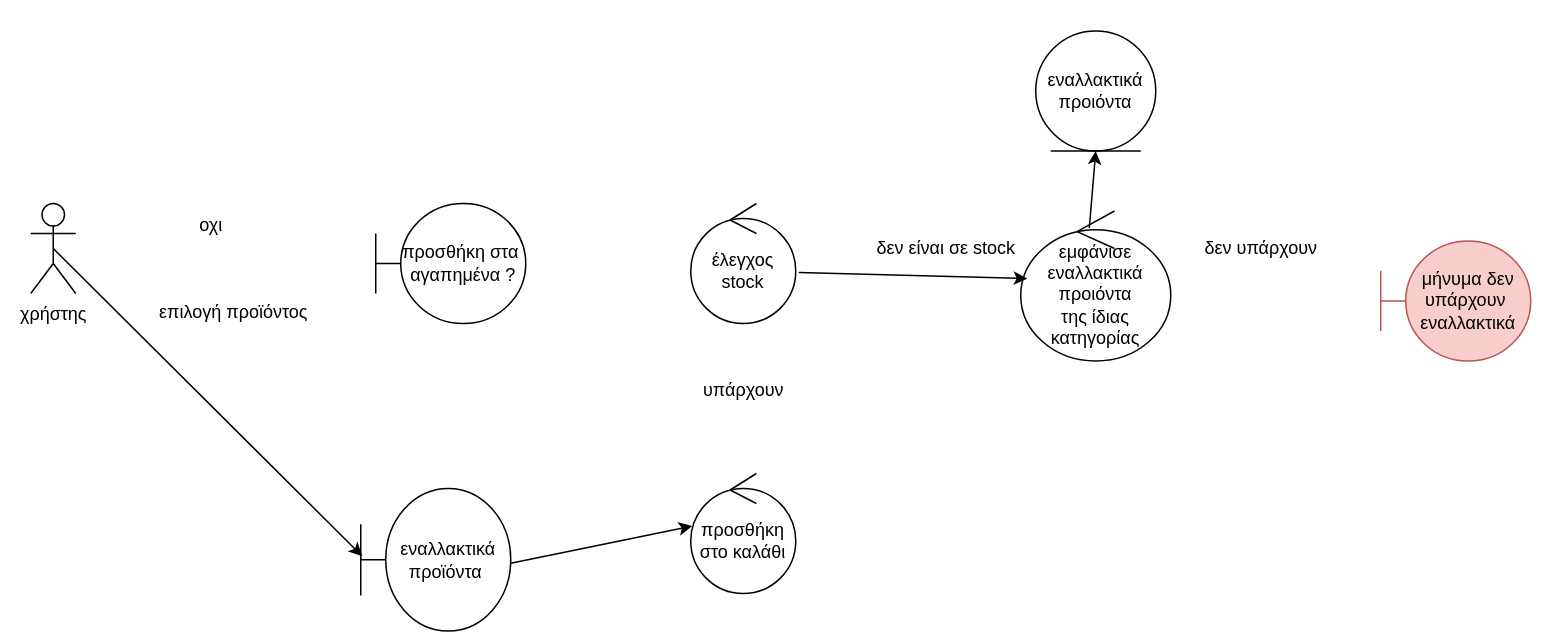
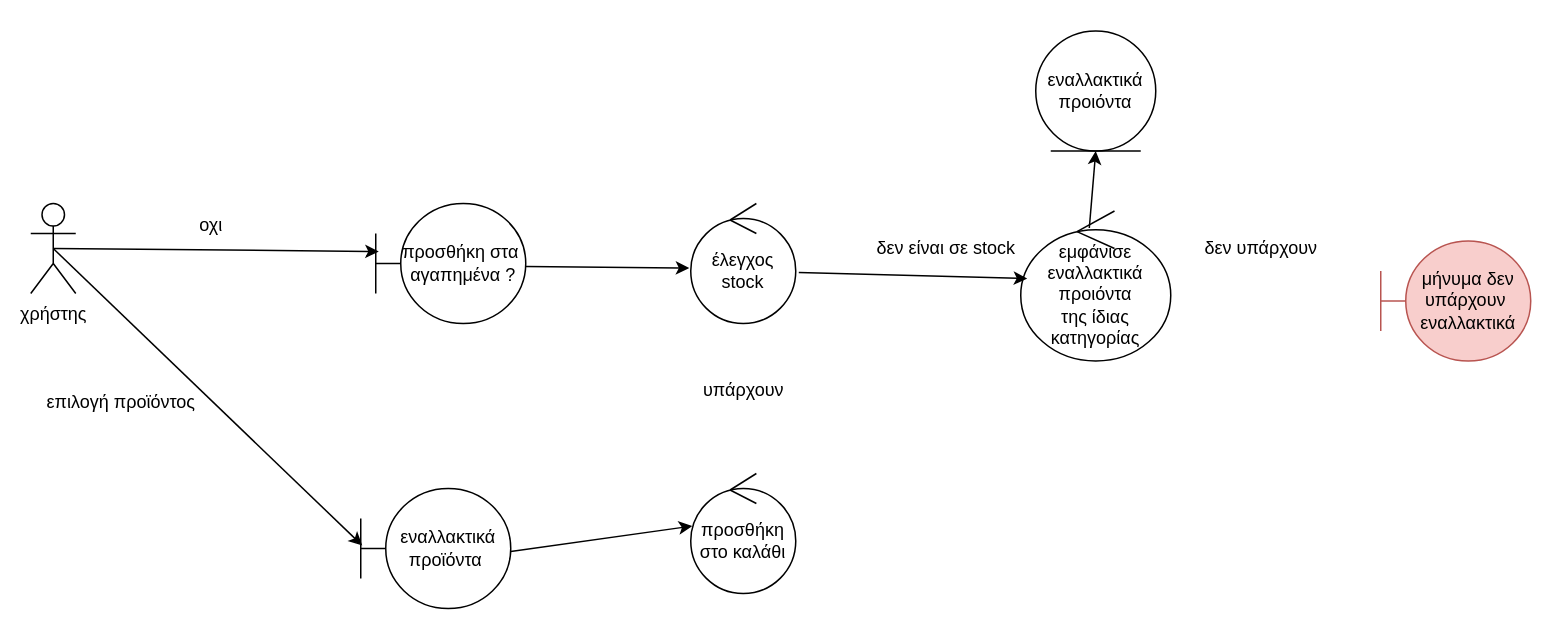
none -> (213, 250)
none -> (602, 267)
(233, 313) -> (121, 403)
(436, 560) -> (436, 548)
